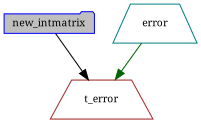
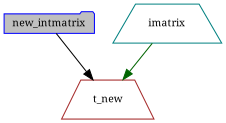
(155, 24) -> (167, 24)
(102, 100) -> (108, 100)
